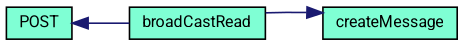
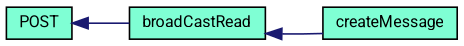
(286, 12) -> (303, 34)
